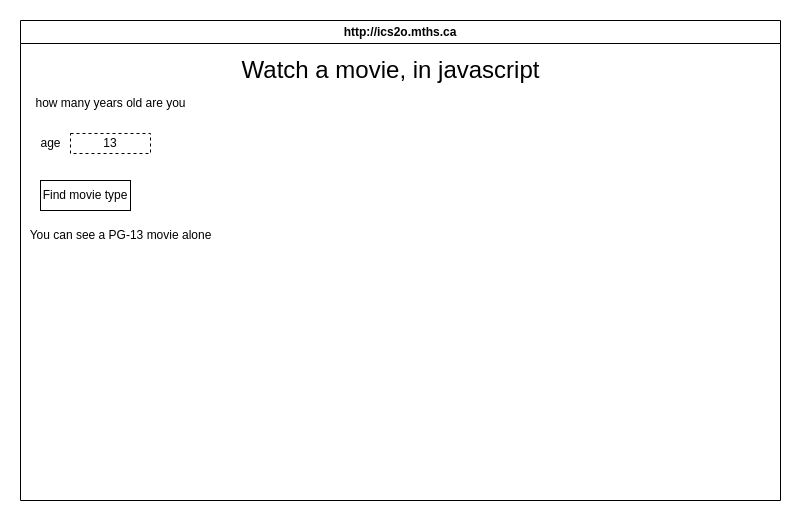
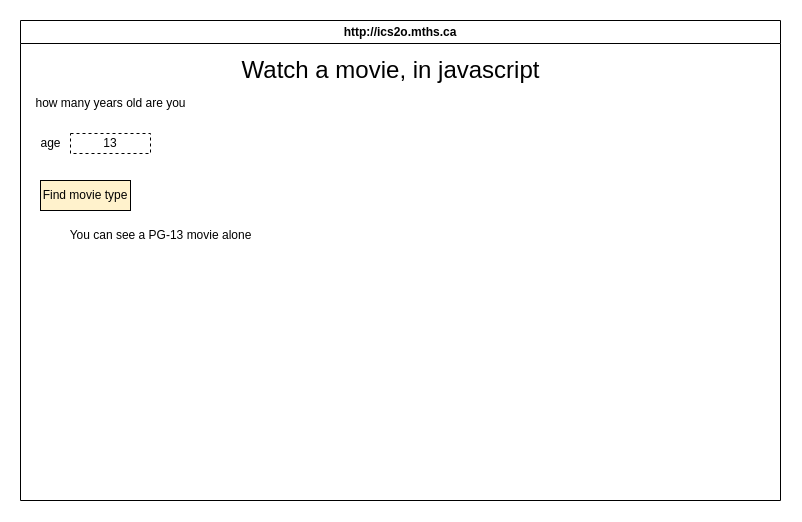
(86, 196) -> (86, 196)
(121, 236) -> (161, 236)
